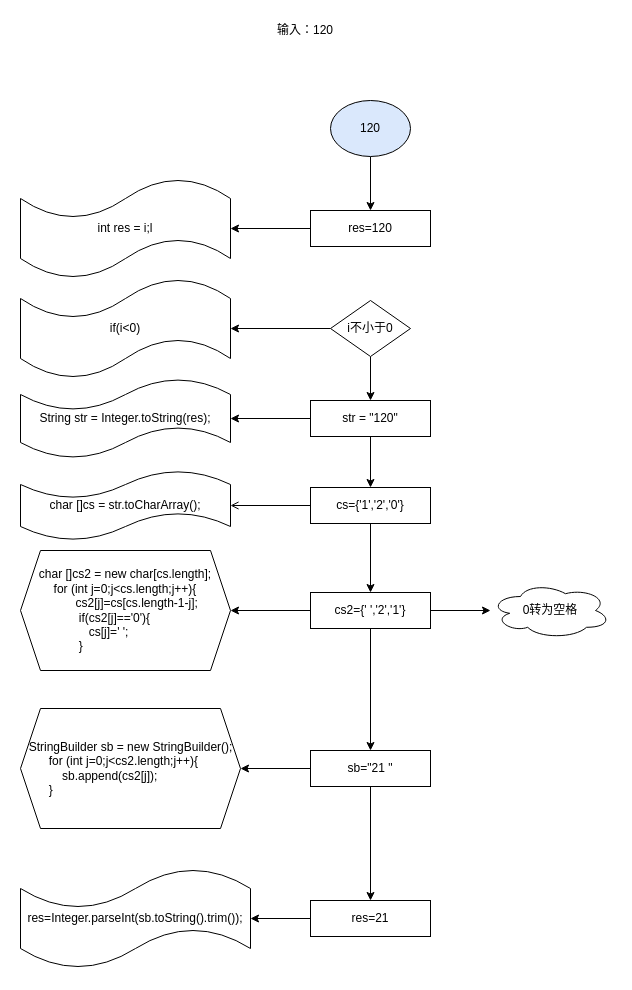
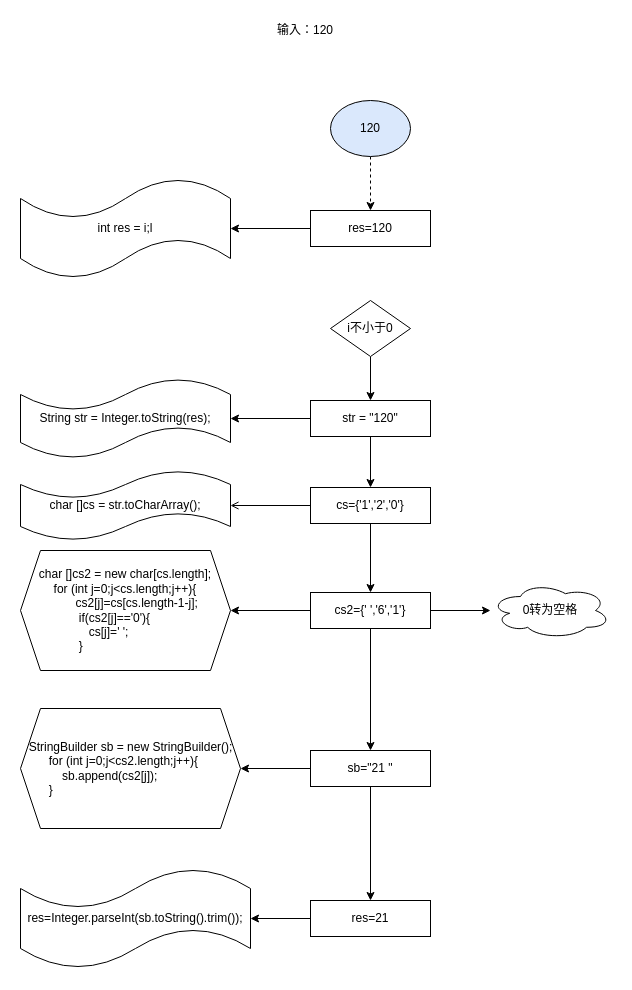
(371, 181) -> (371, 181)
(126, 329) -> none
(284, 329) -> none
(371, 611) -> (371, 611)
